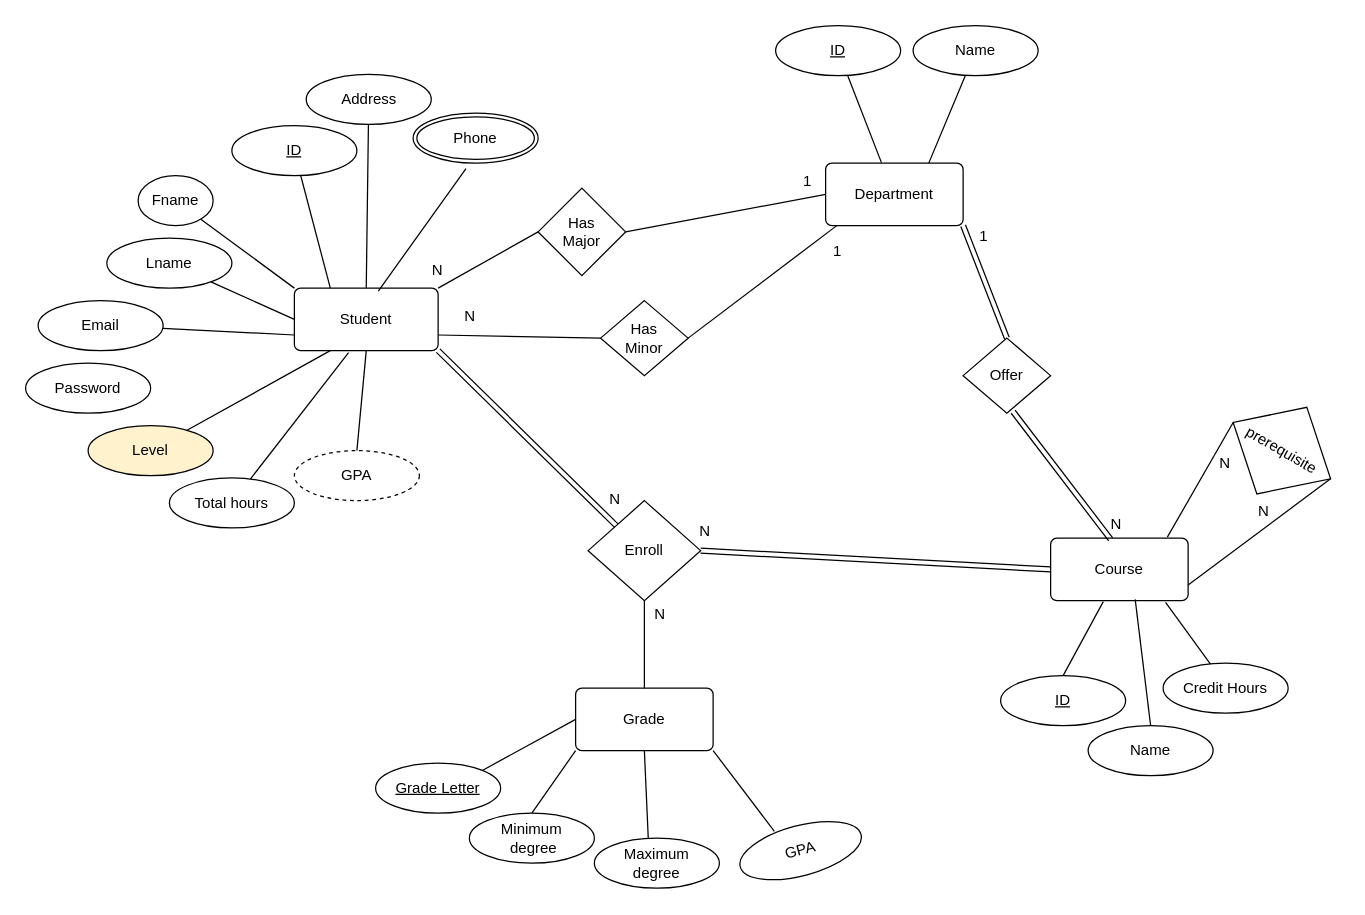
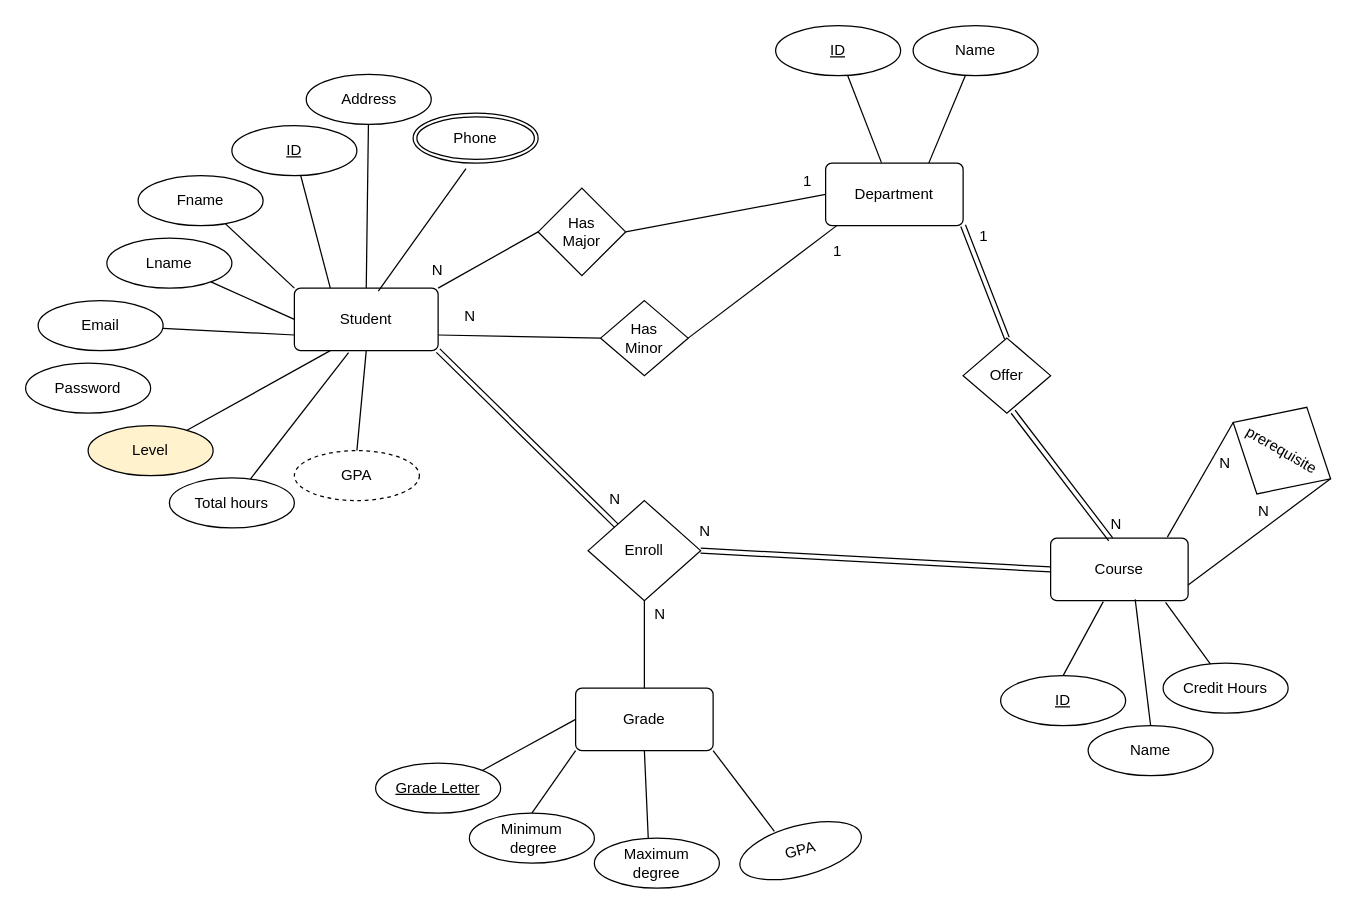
(176, 201) -> (201, 201)
